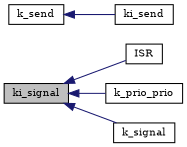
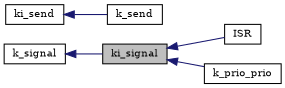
(95, 15) -> (91, 15)
(95, 115) -> (89, 54)
